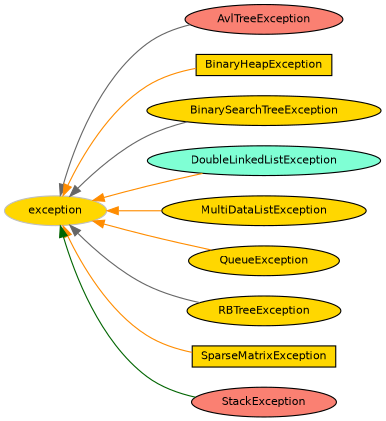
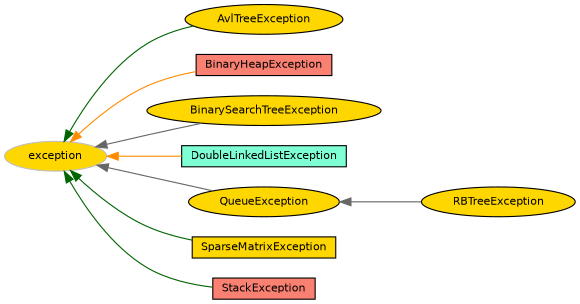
(264, 19) -> (264, 19)
(264, 65) -> (264, 65)
(107, 87) -> (120, 65)
(264, 161) -> (264, 156)
(264, 211) -> none
(157, 238) -> (160, 179)
(133, 278) -> (386, 202)
(117, 310) -> (131, 218)
(264, 402) -> (264, 289)
